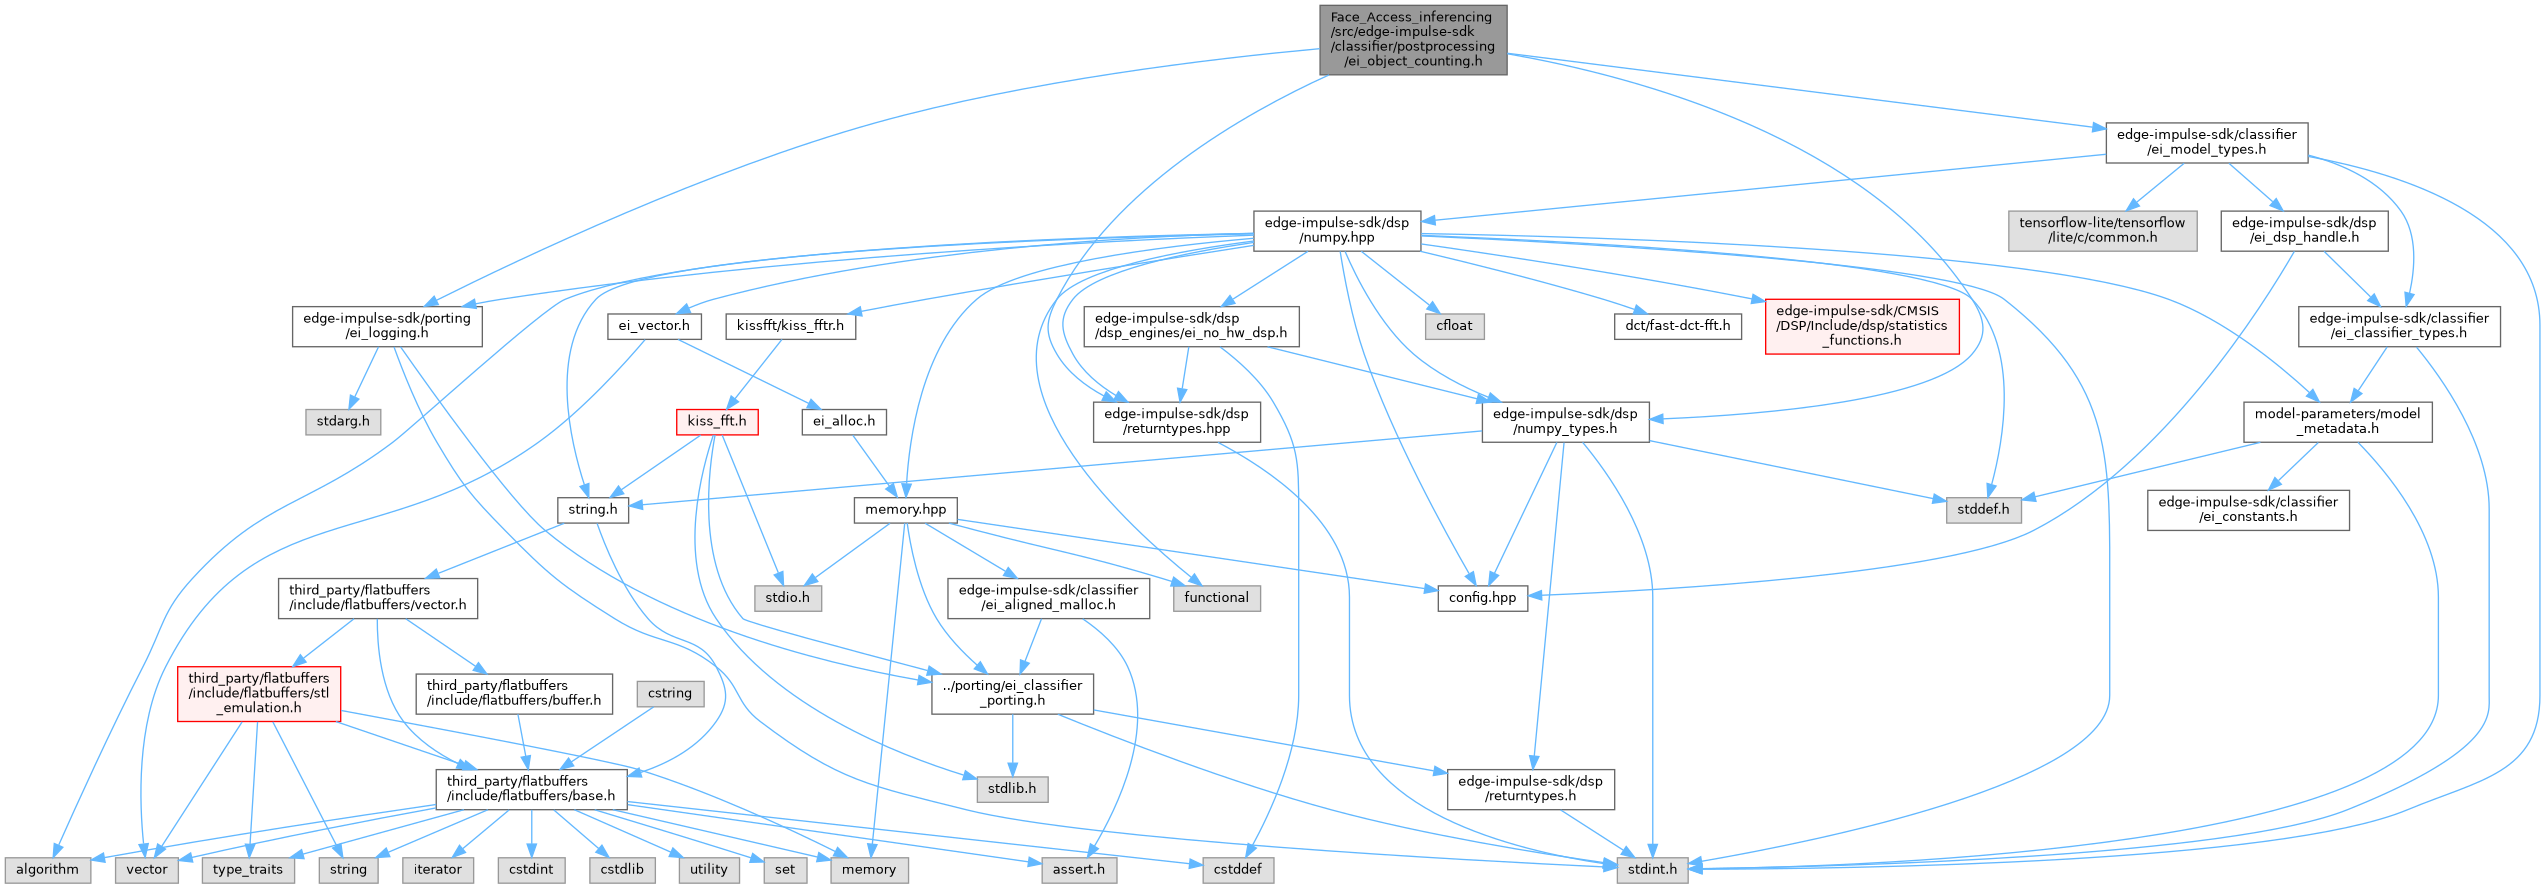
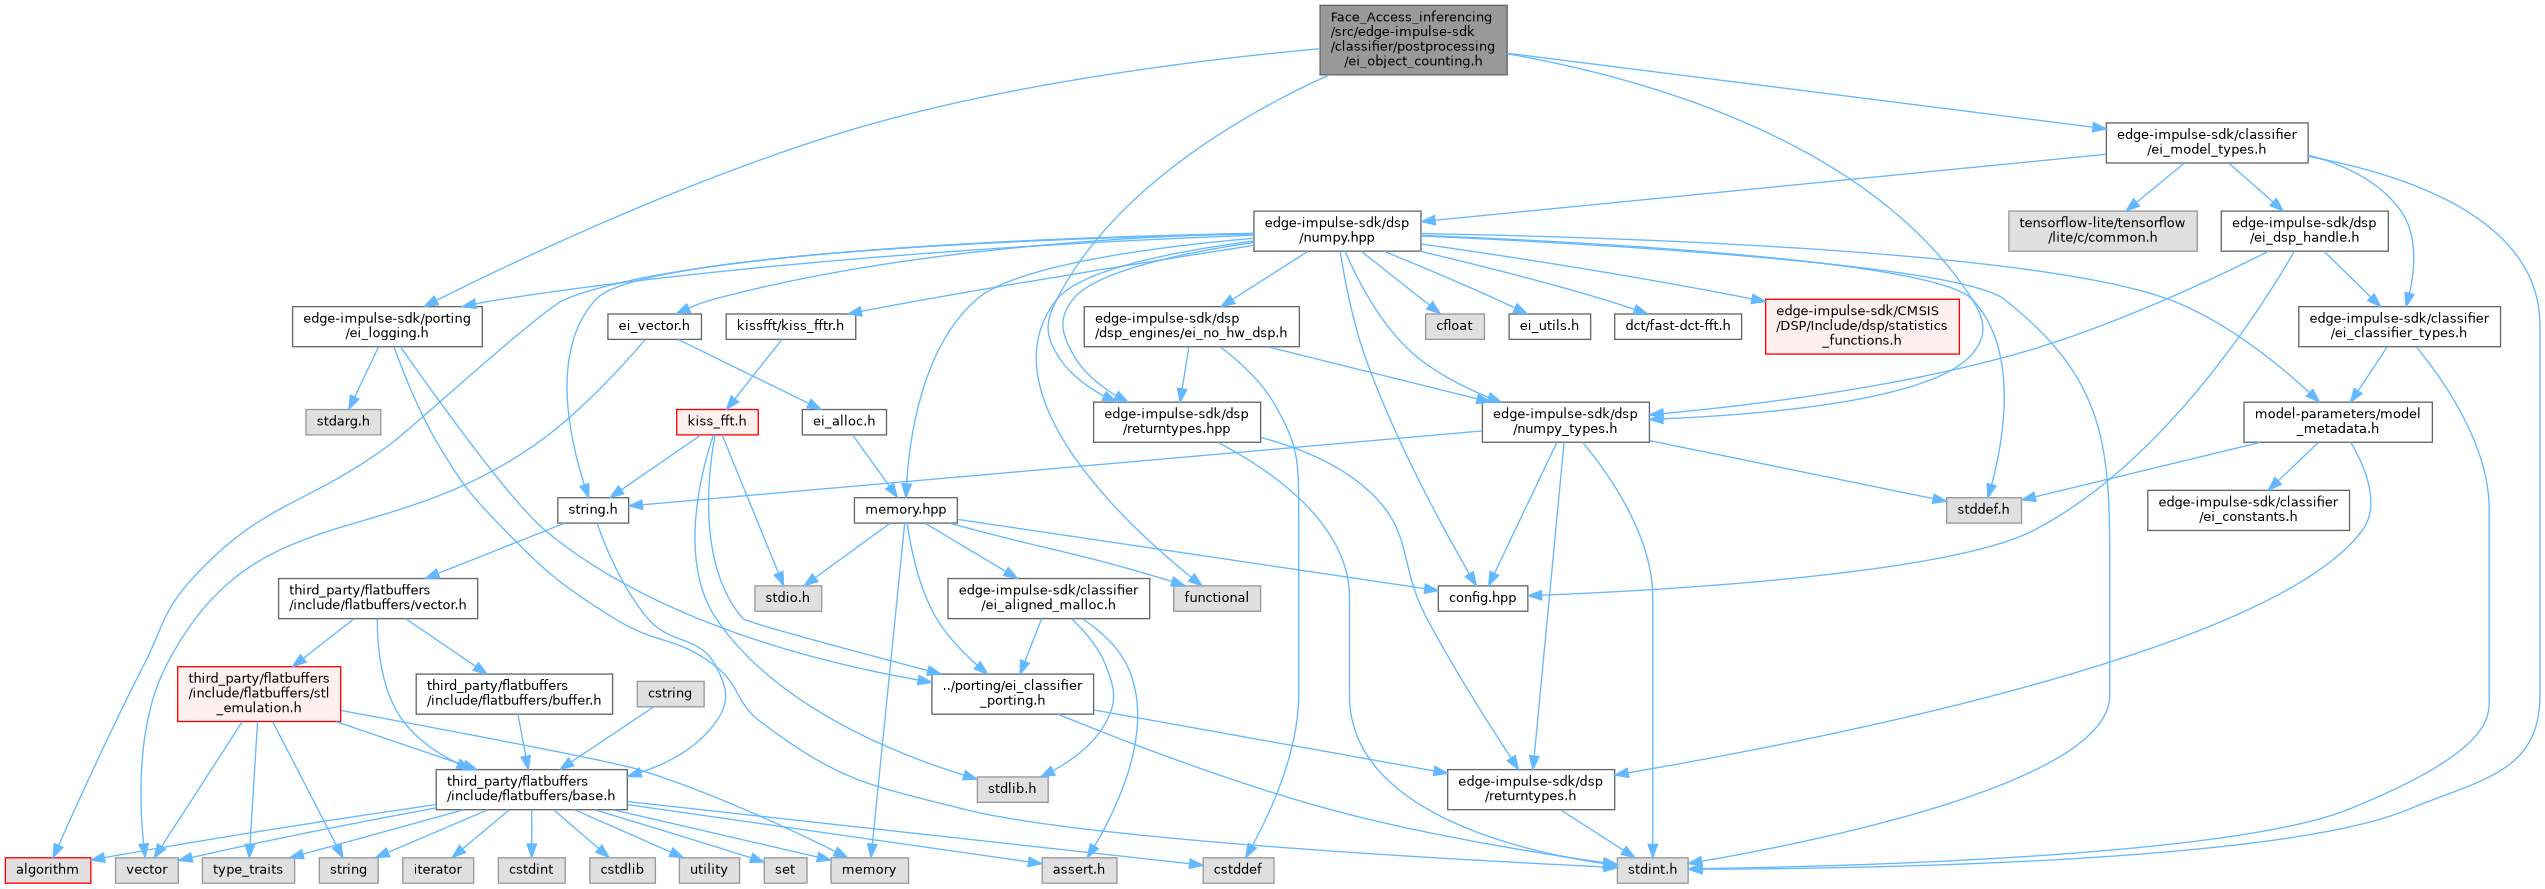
none -> (1550, 327)
none -> (1975, 365)
none -> (1409, 571)
(1013, 739) -> (1113, 701)
(2231, 820) -> (2056, 678)
(48, 870) -> (48, 870)
